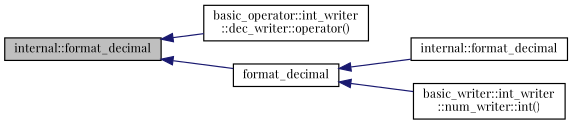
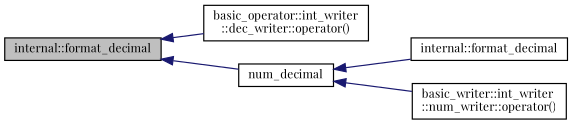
(286, 75) -> (286, 75)
(489, 101) -> (489, 101)
